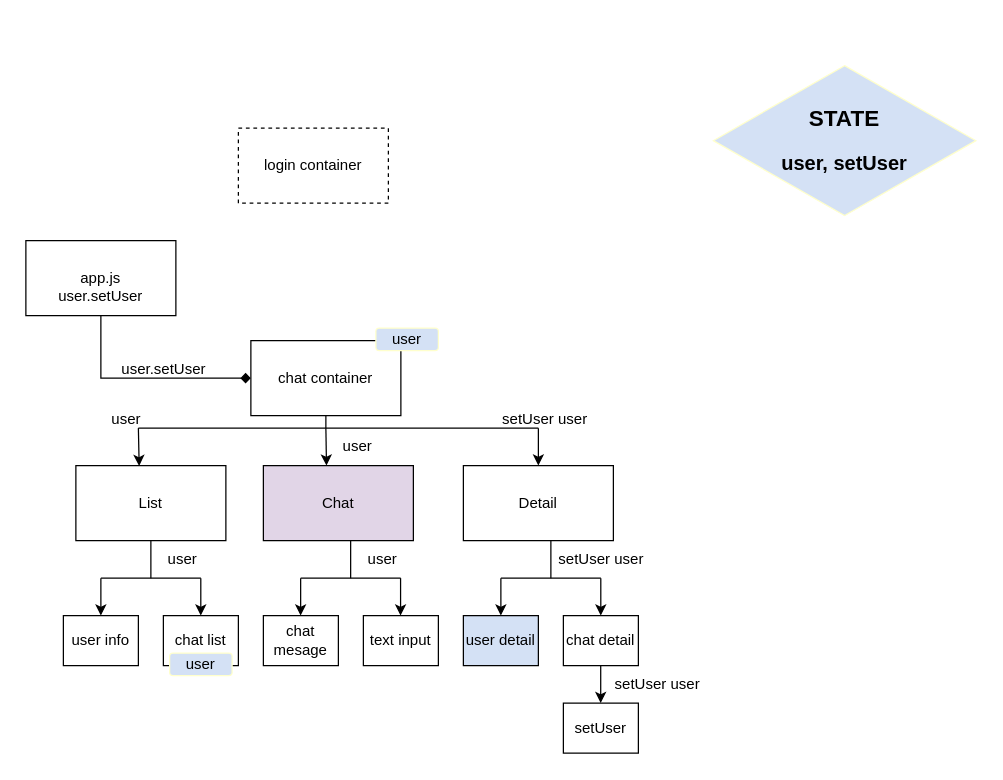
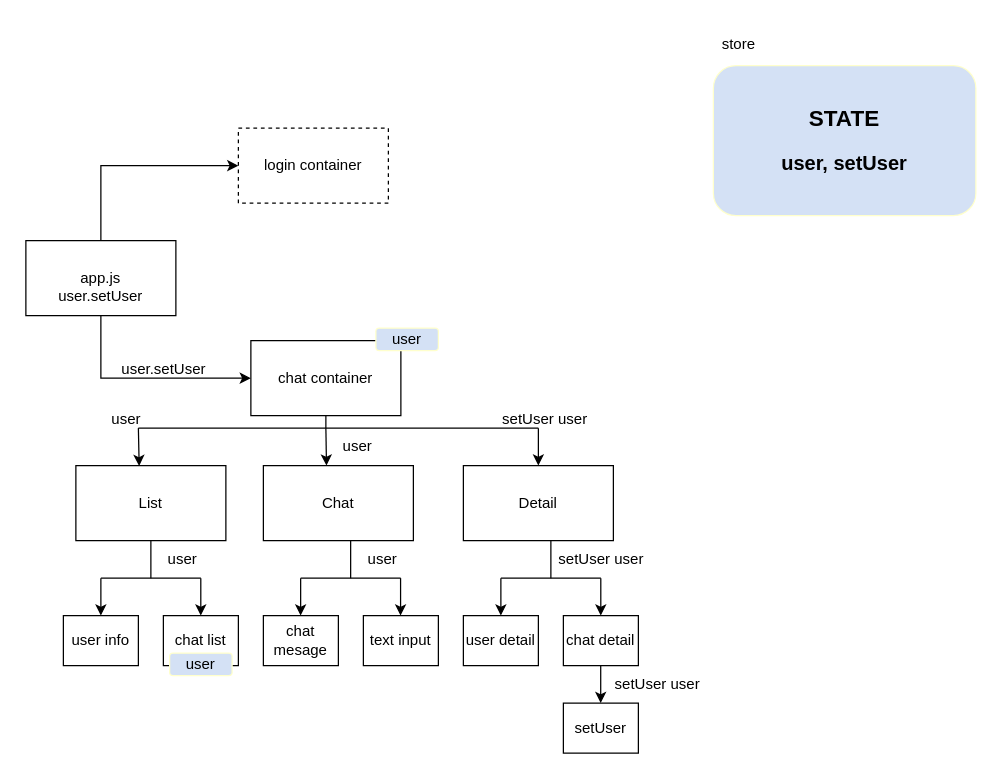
none -> (738, 44)
(844, 141) -> (844, 141)
none -> (128, 166)
(240, 378) -> (241, 378)
(338, 503) -> (338, 503)
(501, 641) -> (501, 641)
